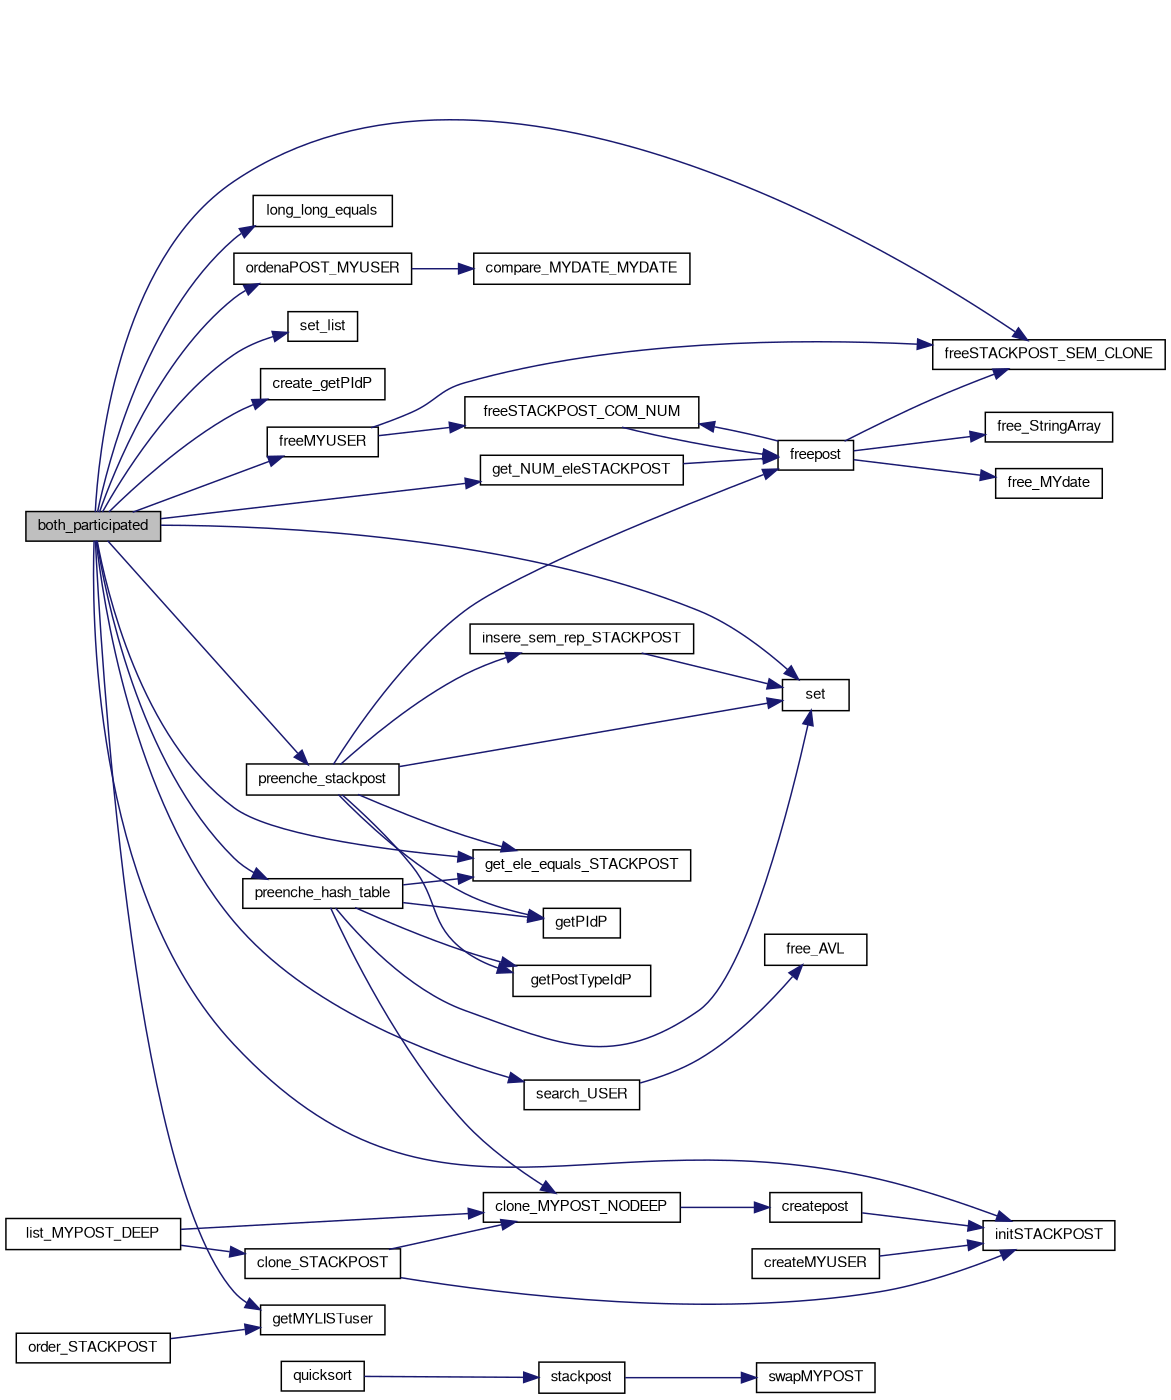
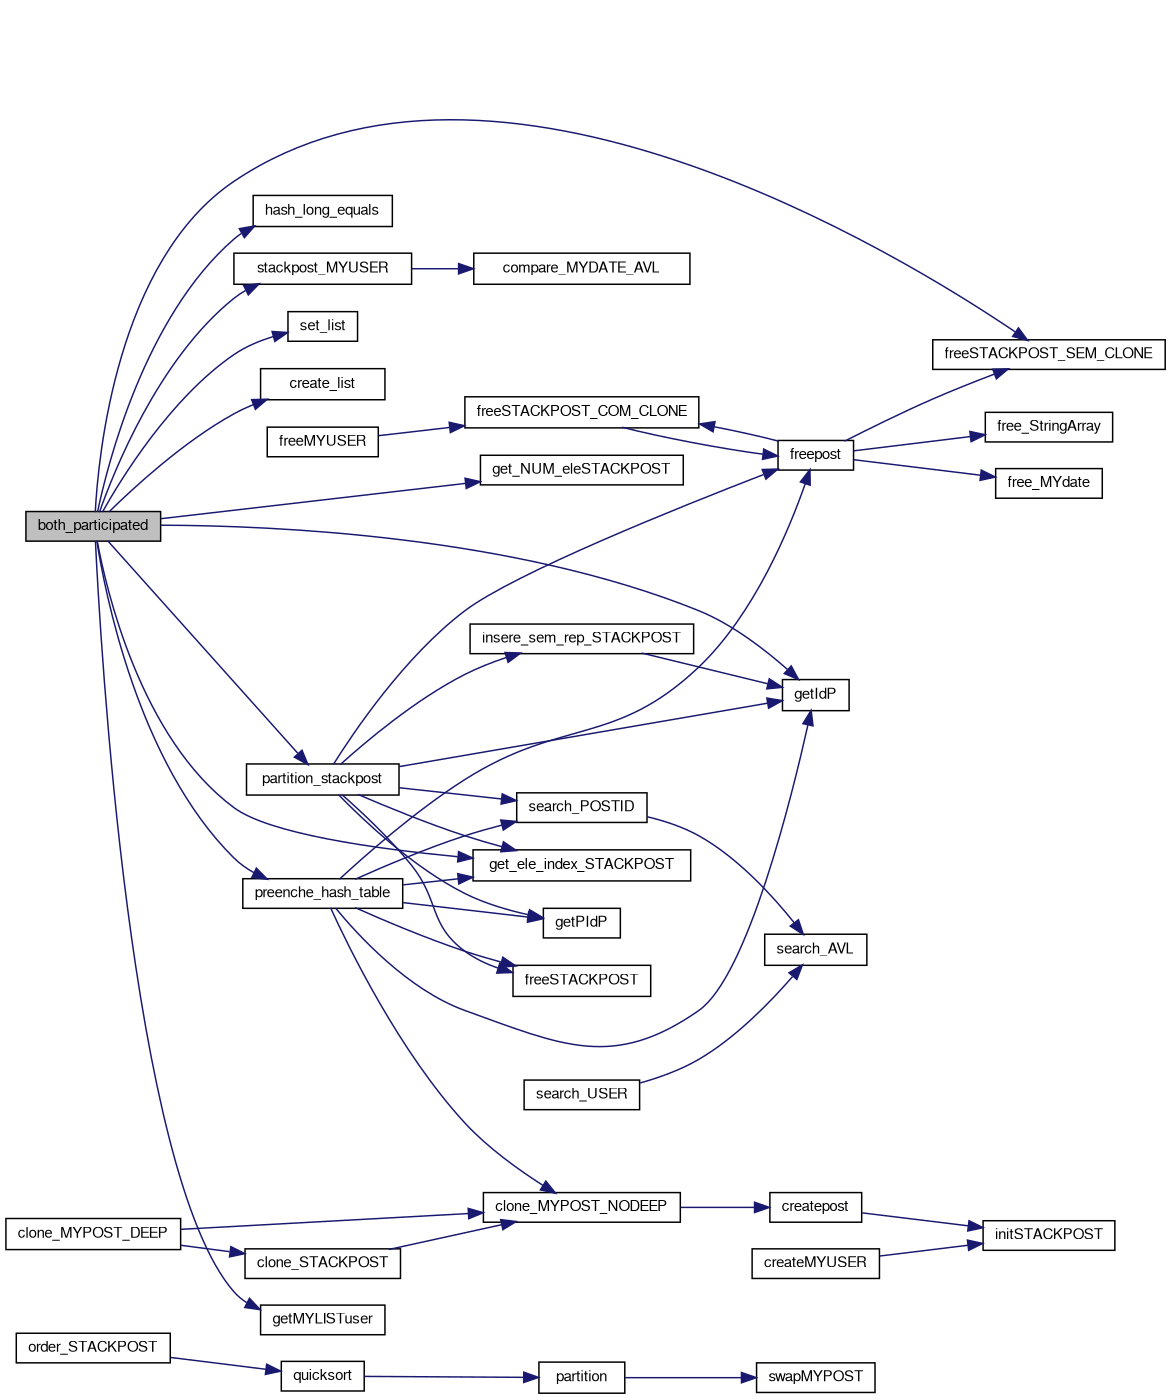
(323, 211) -> (323, 211)
(323, 269) -> (323, 269)
(582, 269) -> (582, 269)
(637, 351) -> none
(323, 384) -> (323, 384)
(582, 412) -> (582, 412)
(723, 461) -> (626, 716)
(201, 487) -> none
(816, 695) -> (816, 695)
(323, 780) -> (323, 780)
none -> (582, 808)
(582, 865) -> (582, 865)
(208, 885) -> none
(816, 950) -> (816, 950)
(582, 981) -> (582, 981)
(341, 1127) -> none
(93, 1234) -> (93, 1234)
(704, 1304) -> none
(208, 1334) -> (218, 1363)
(582, 1378) -> (582, 1378)
